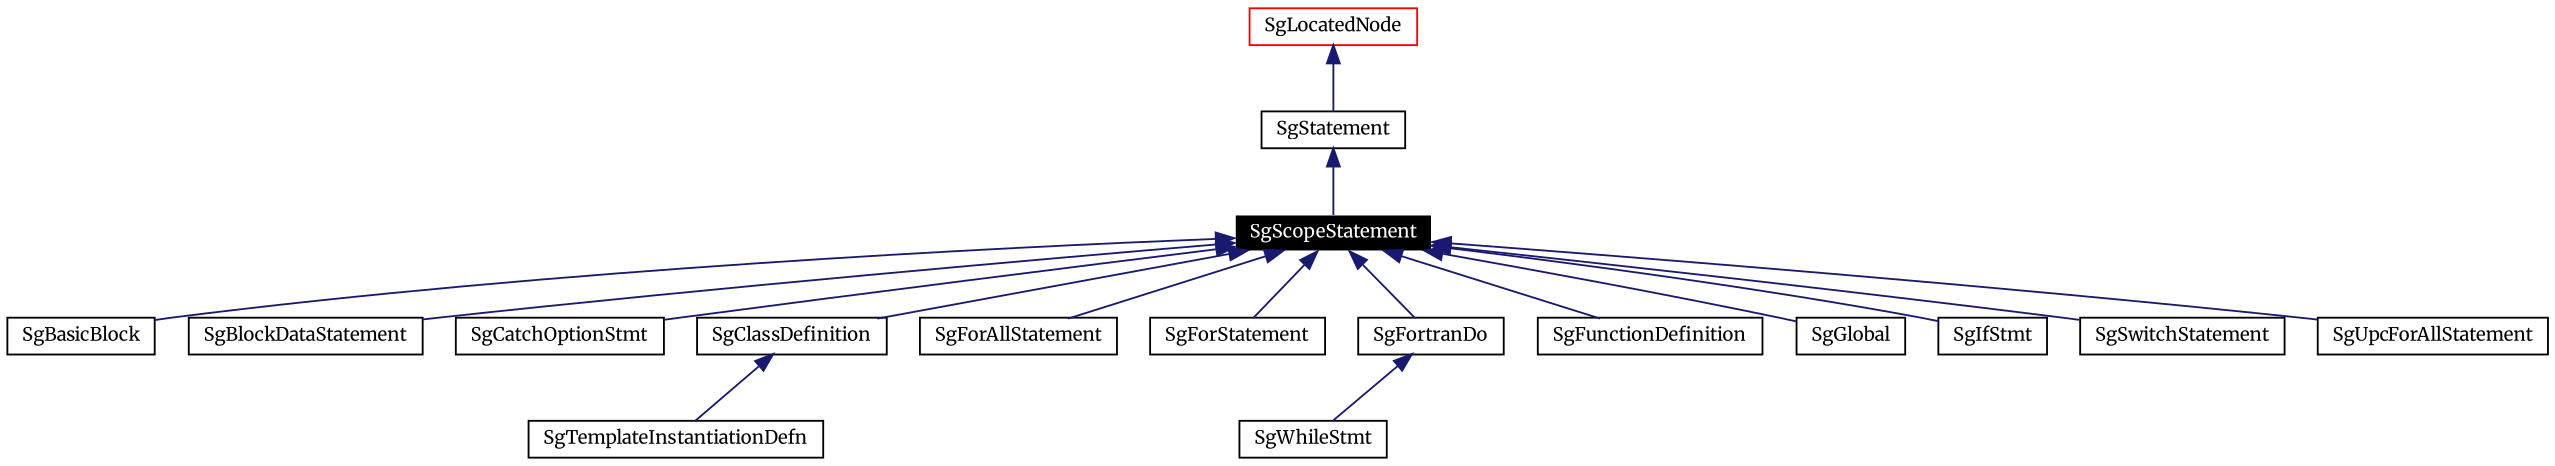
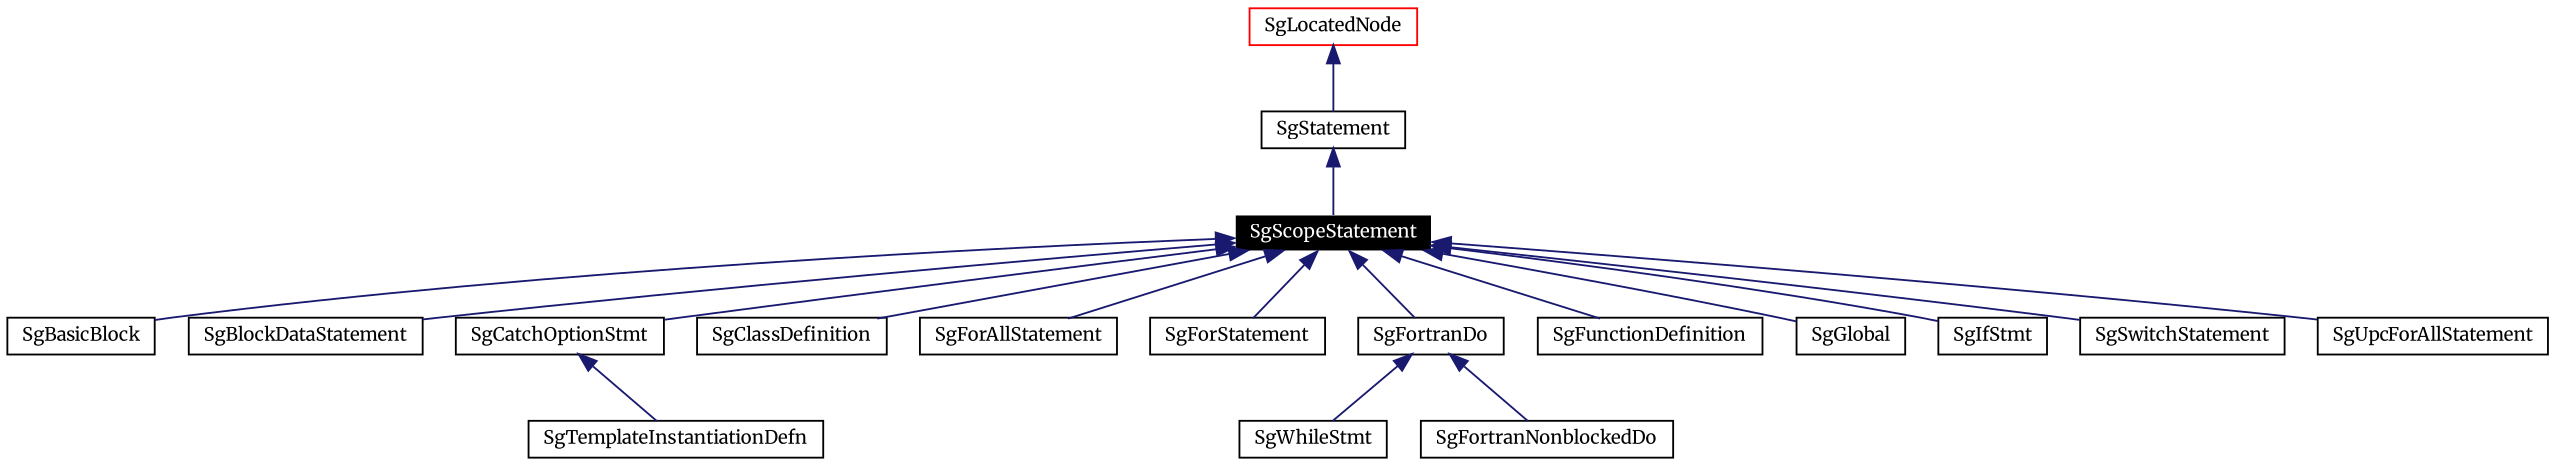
(727, 394) -> (625, 394)
none -> (1547, 439)
